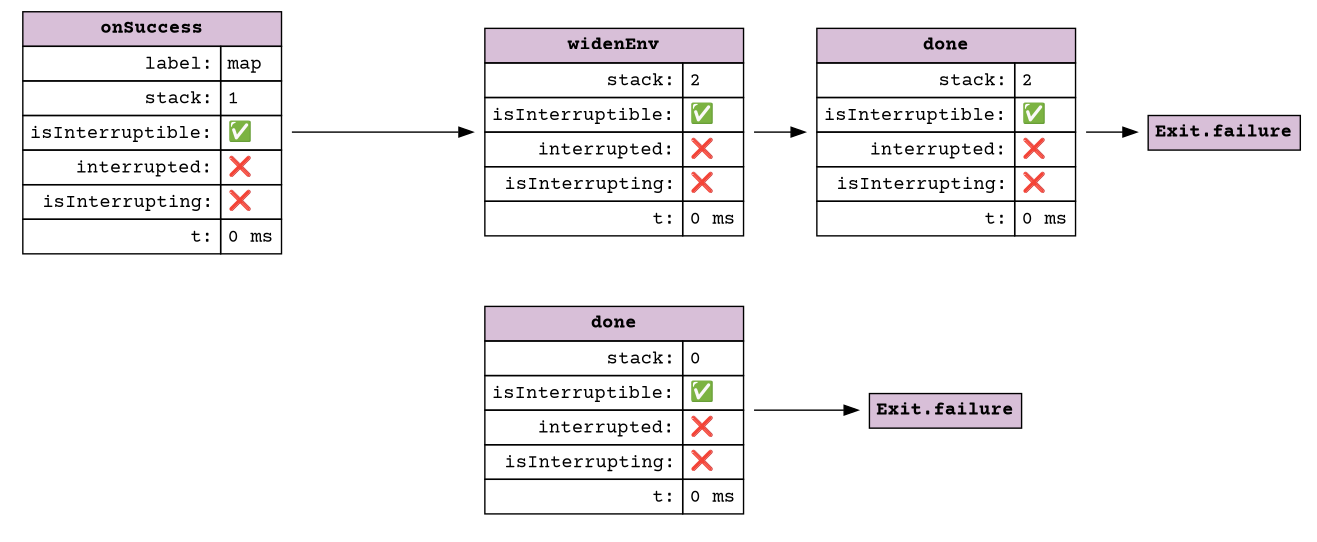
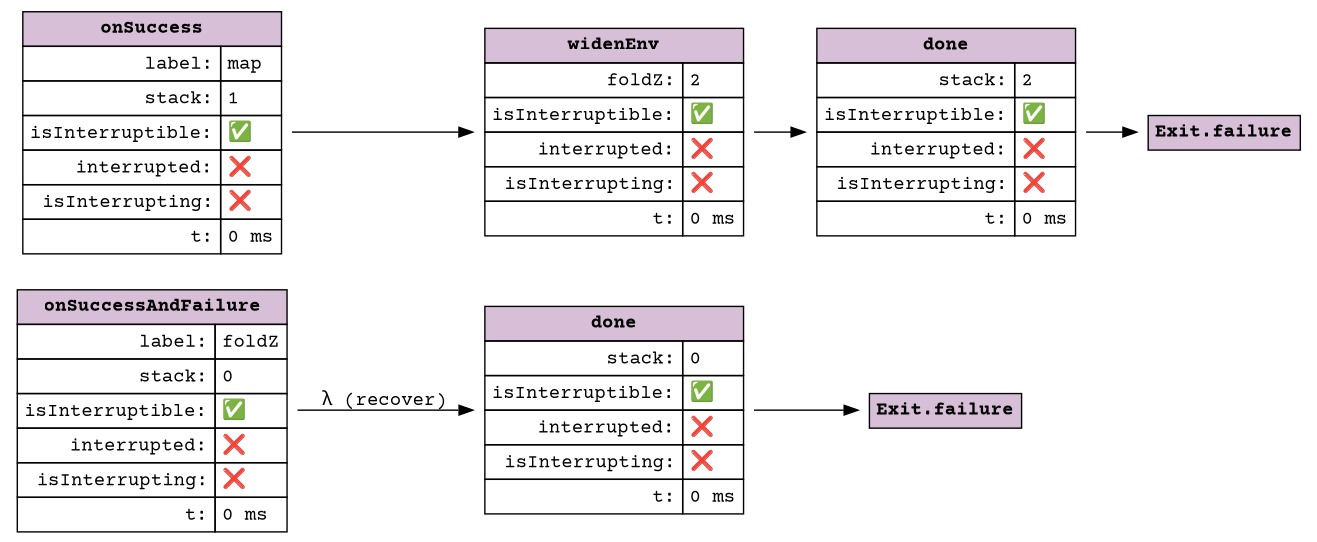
(641, 80) -> (641, 80)
none -> (151, 410)
